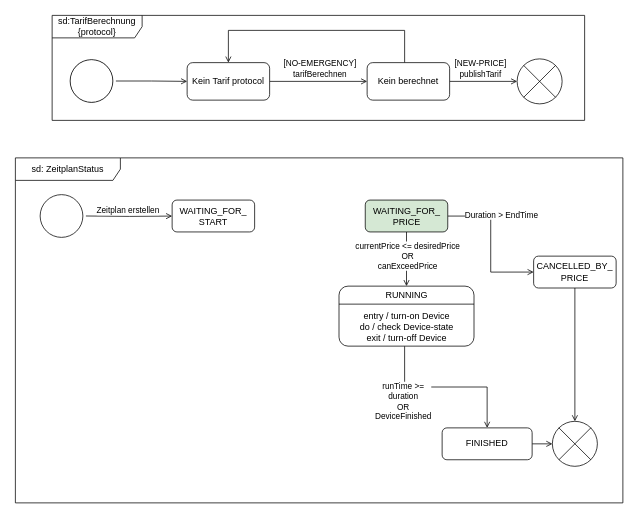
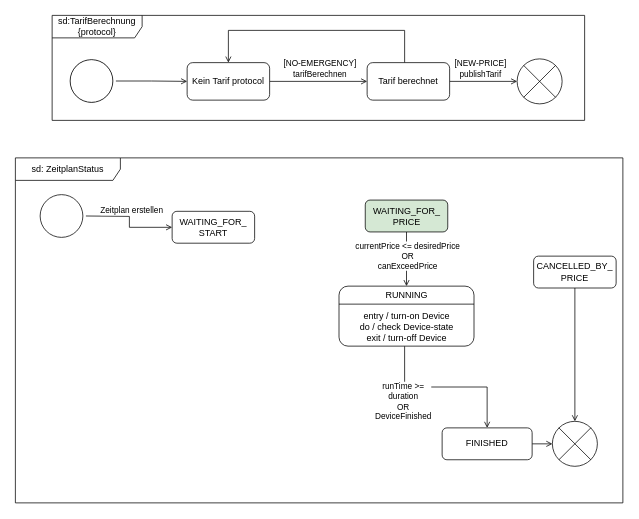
(408, 81) -> (408, 81)
(213, 216) -> (213, 227)
(491, 251) -> none
